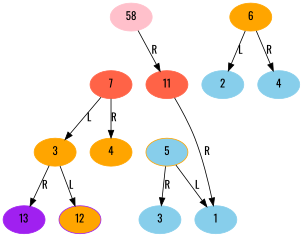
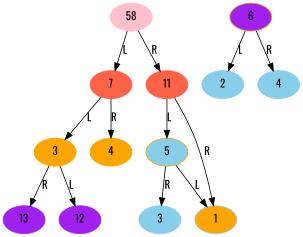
(251, 17) -> (251, 17)
none -> (122, 47)
none -> (167, 115)
(80, 220) -> (80, 220)
(216, 220) -> (216, 220)
